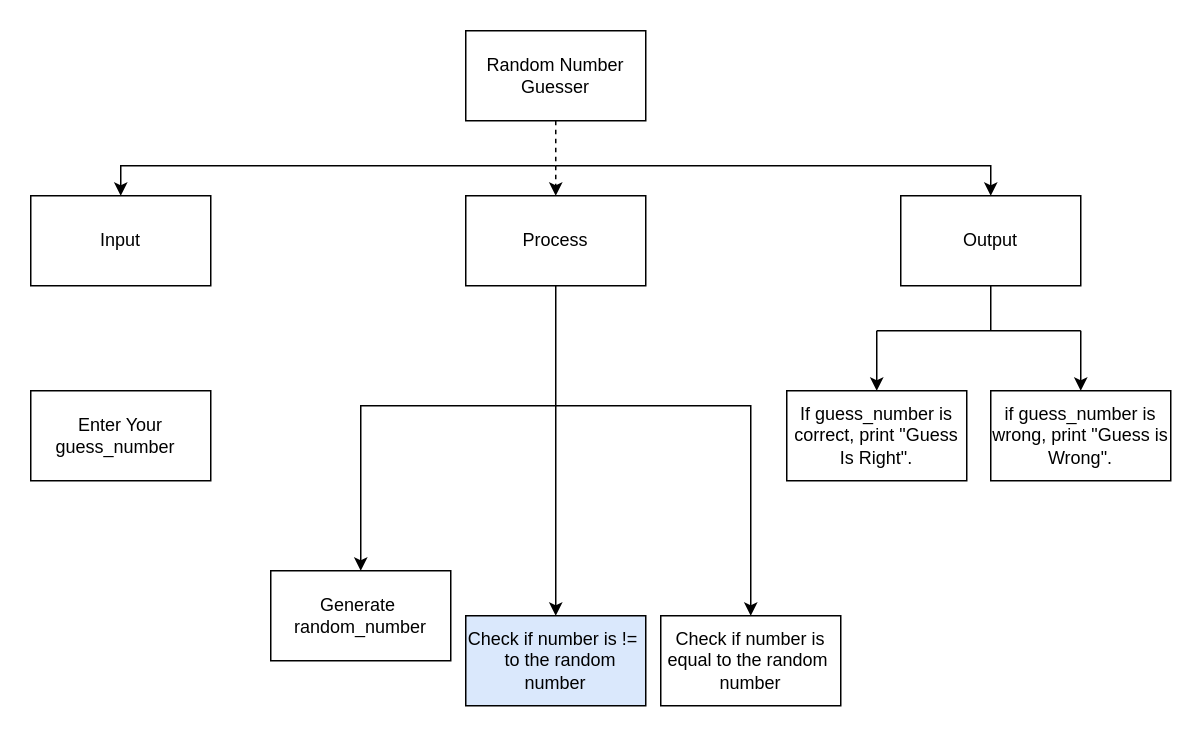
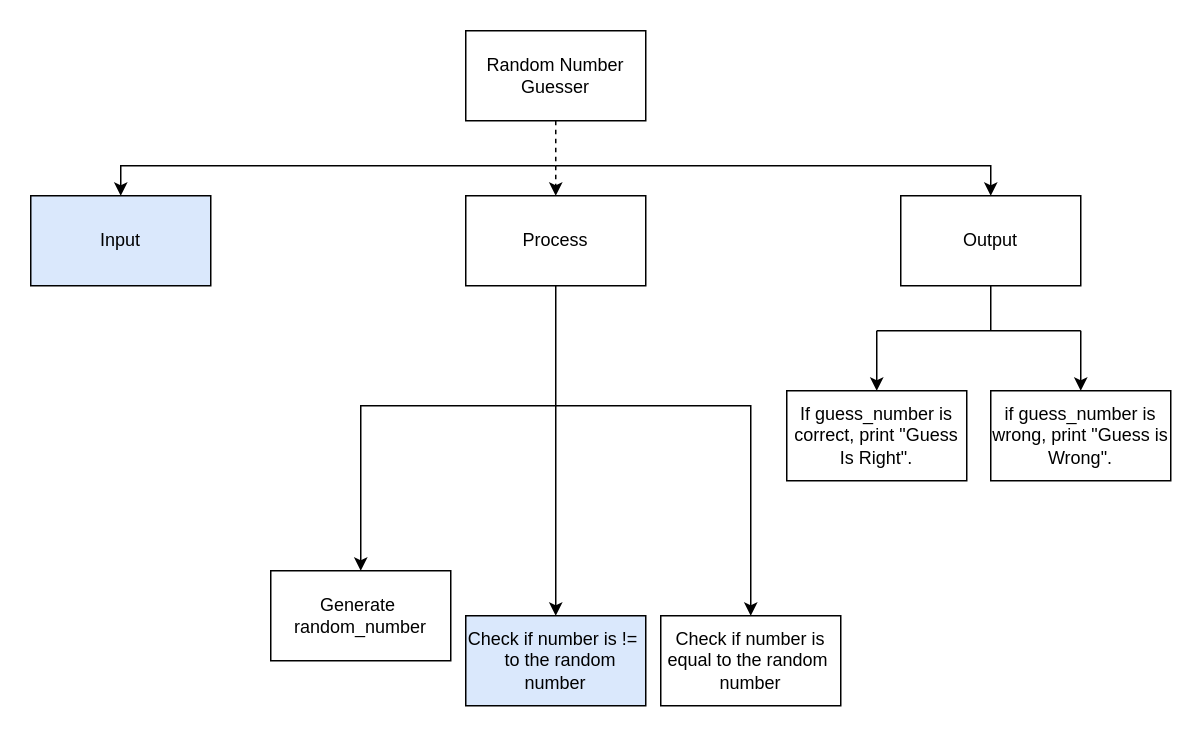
(121, 241) -> (121, 241)
(121, 436) -> none
